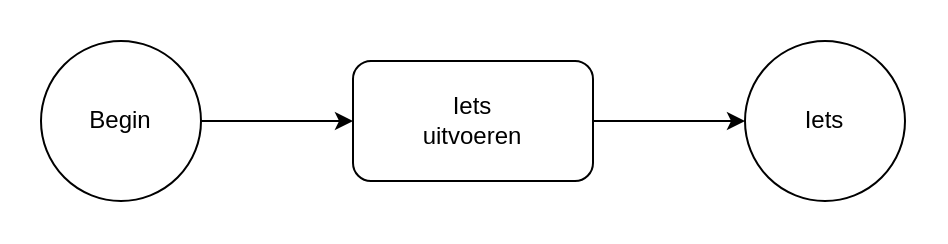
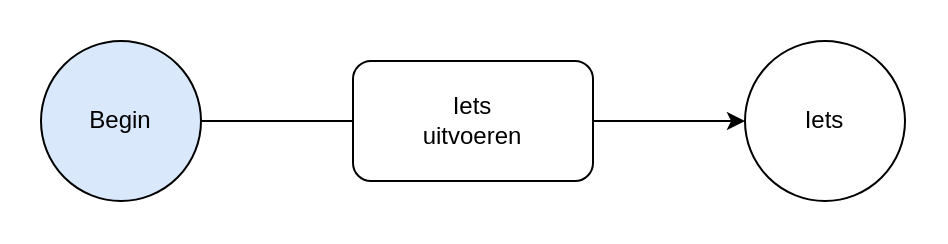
(121, 121) -> (121, 121)
(338, 121) -> (343, 121)
